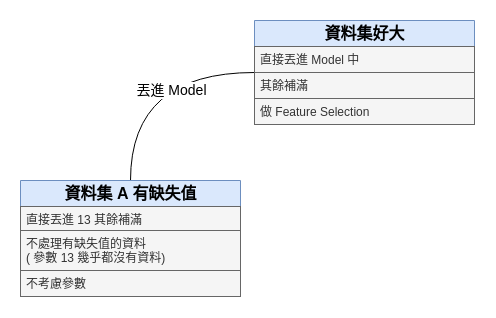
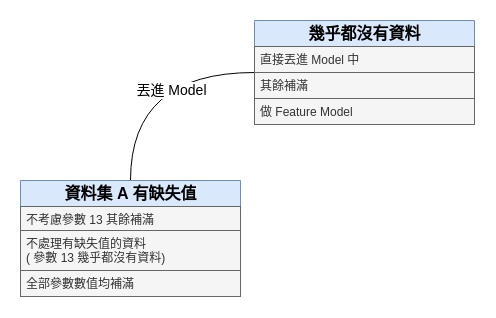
(365, 34) -> (365, 34)
(321, 113) -> (309, 113)
(85, 221) -> (91, 221)
(57, 285) -> (81, 285)
